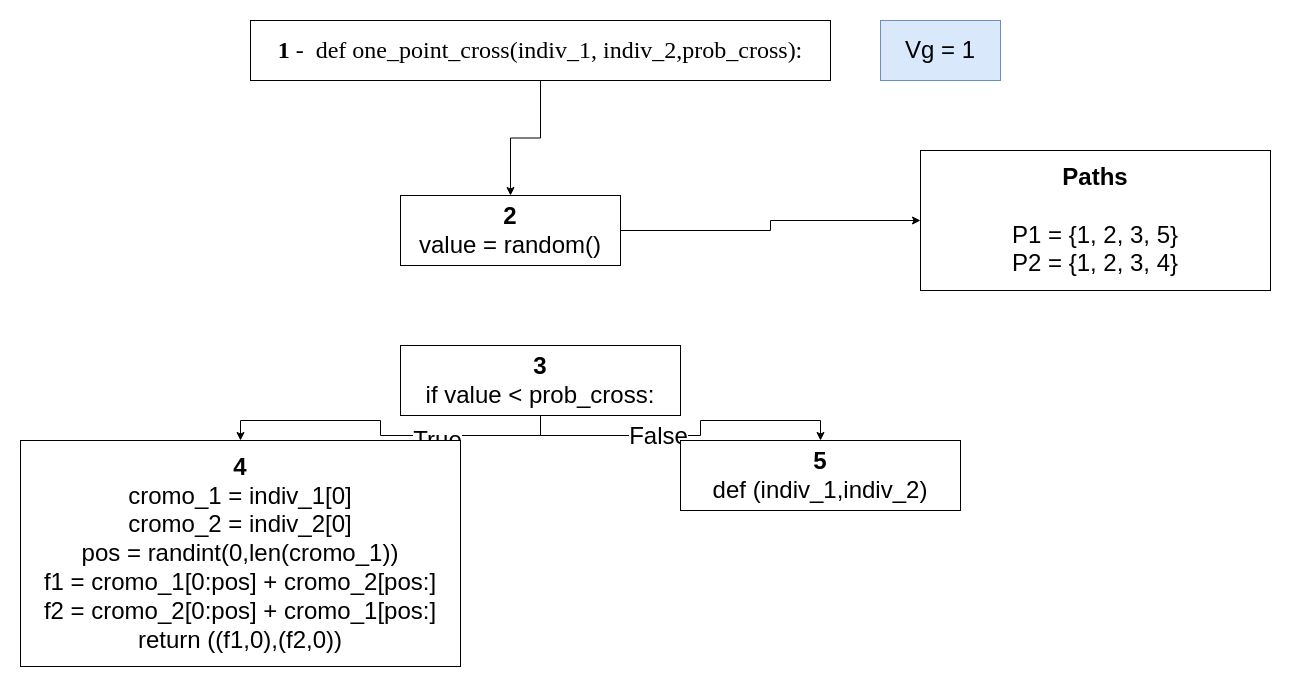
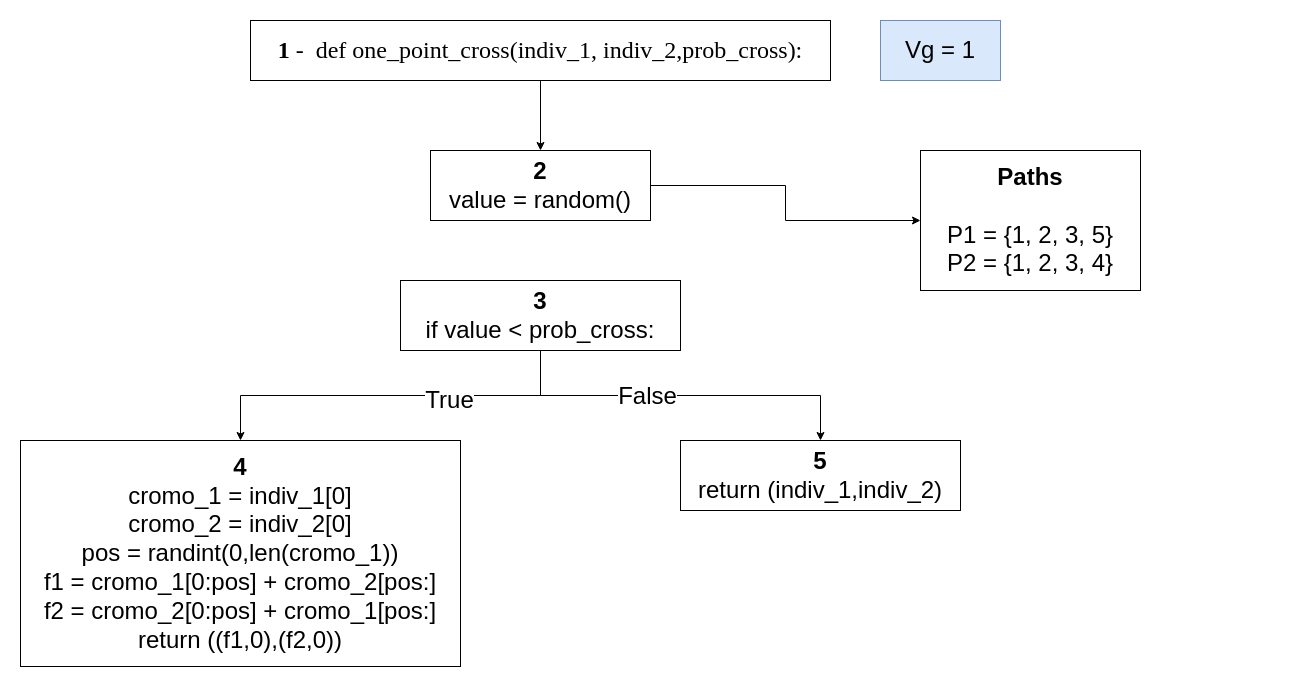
(1096, 221) -> (1031, 221)
(511, 231) -> (541, 186)
(541, 381) -> (541, 316)
(821, 476) -> (821, 476)
